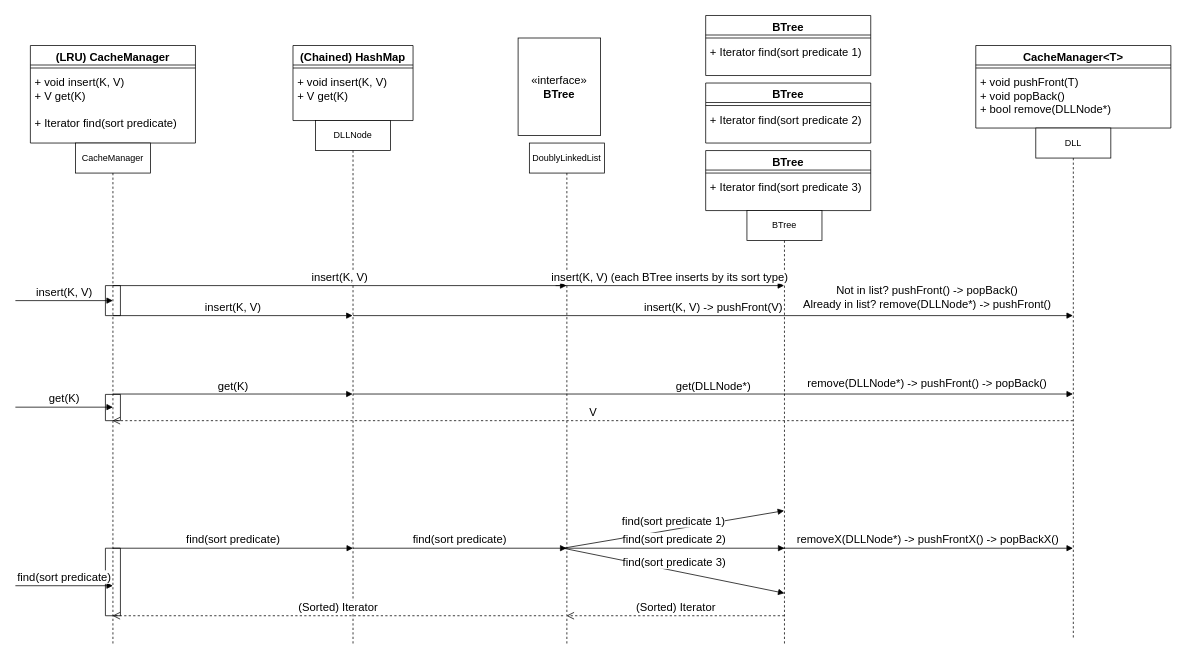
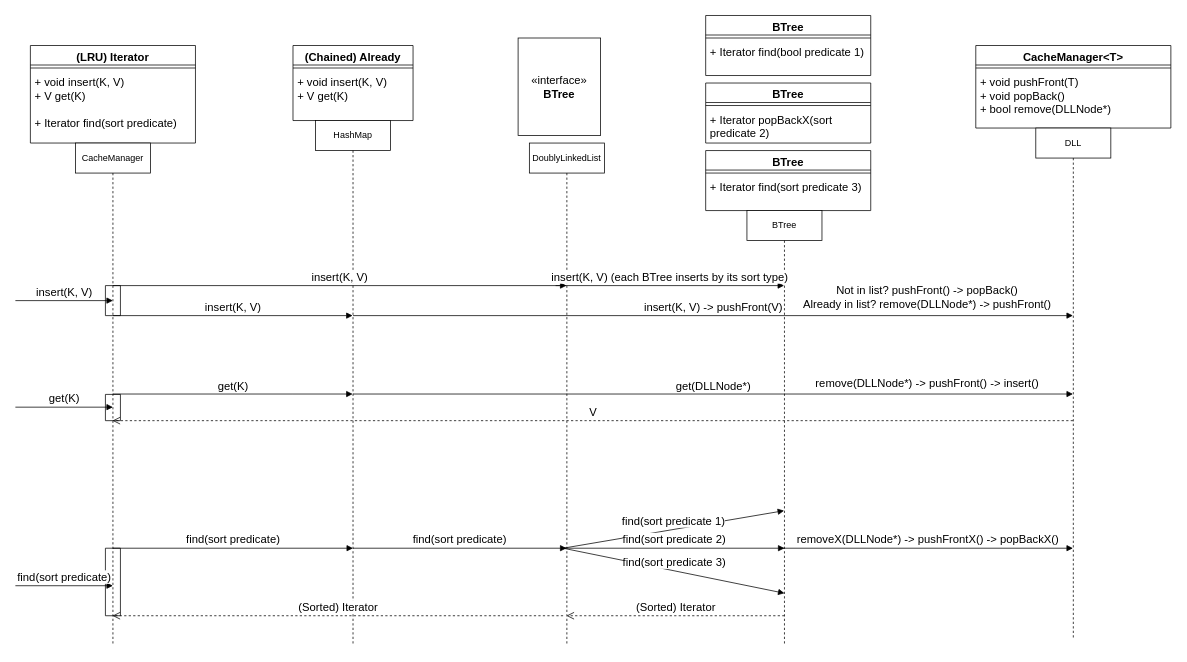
(786, 52) -> (785, 52)
(113, 56) -> (113, 56)
(353, 56) -> (353, 56)
(786, 119) -> (789, 124)
(353, 135) -> (353, 135)
(927, 383) -> (927, 383)
